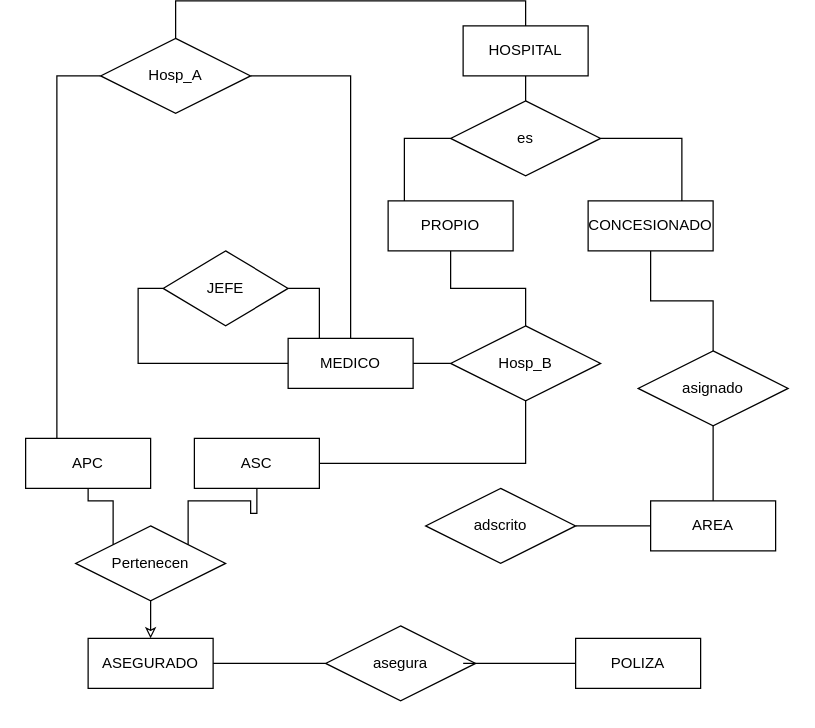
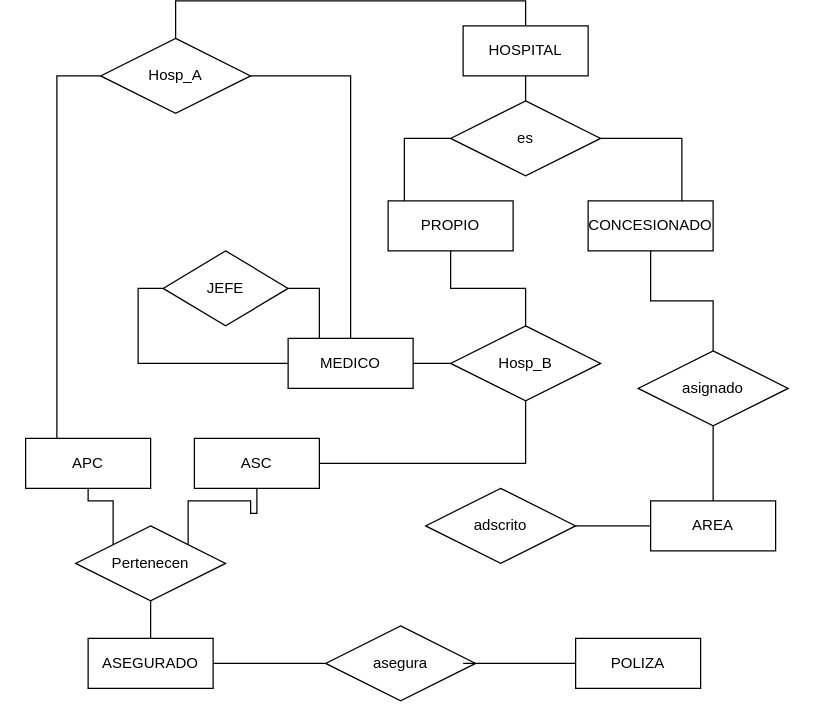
(151, 628) -> (151, 631)
